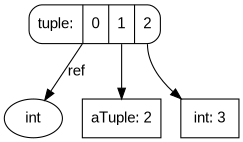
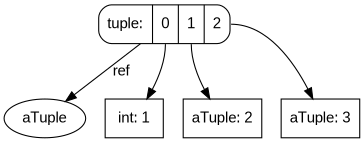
(33, 118) -> (45, 118)
none -> (134, 118)
(210, 118) -> (320, 118)
